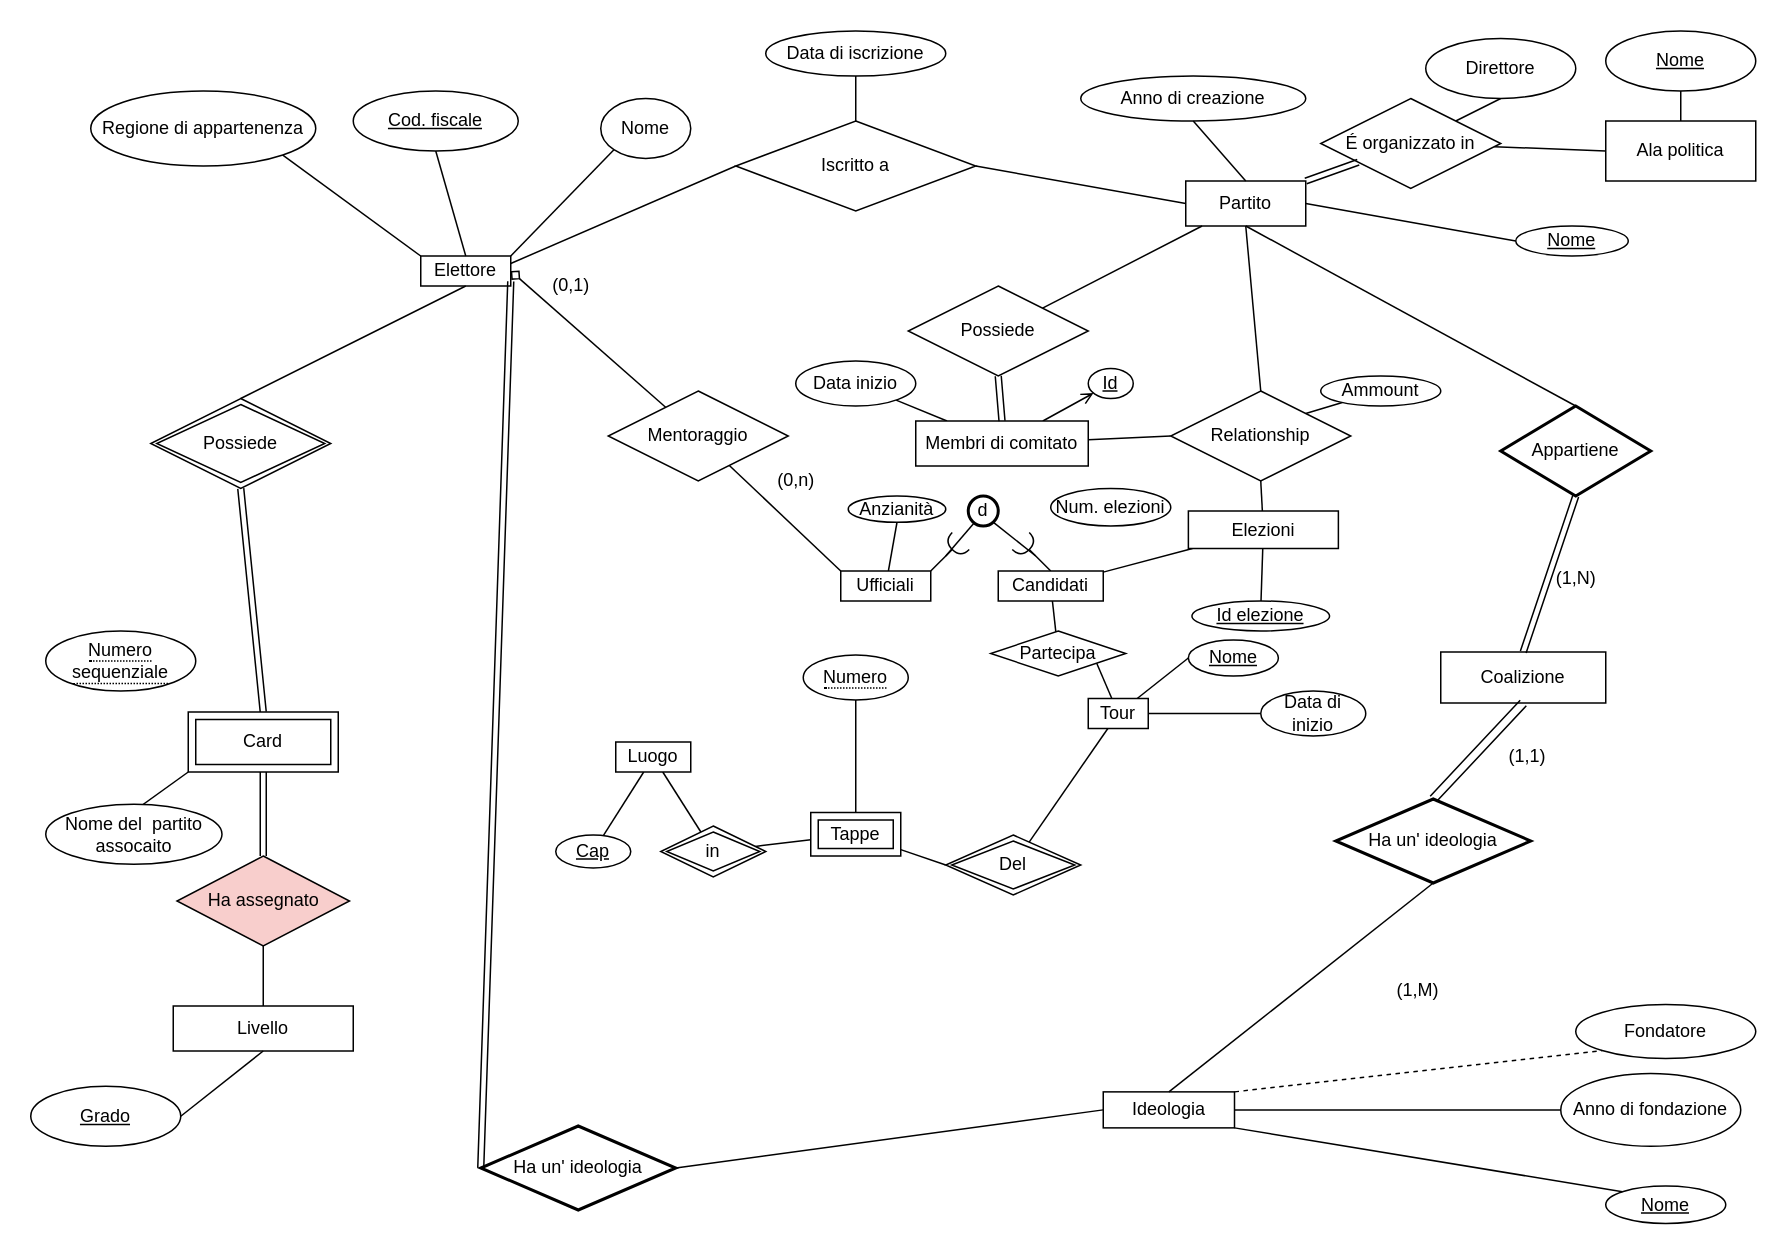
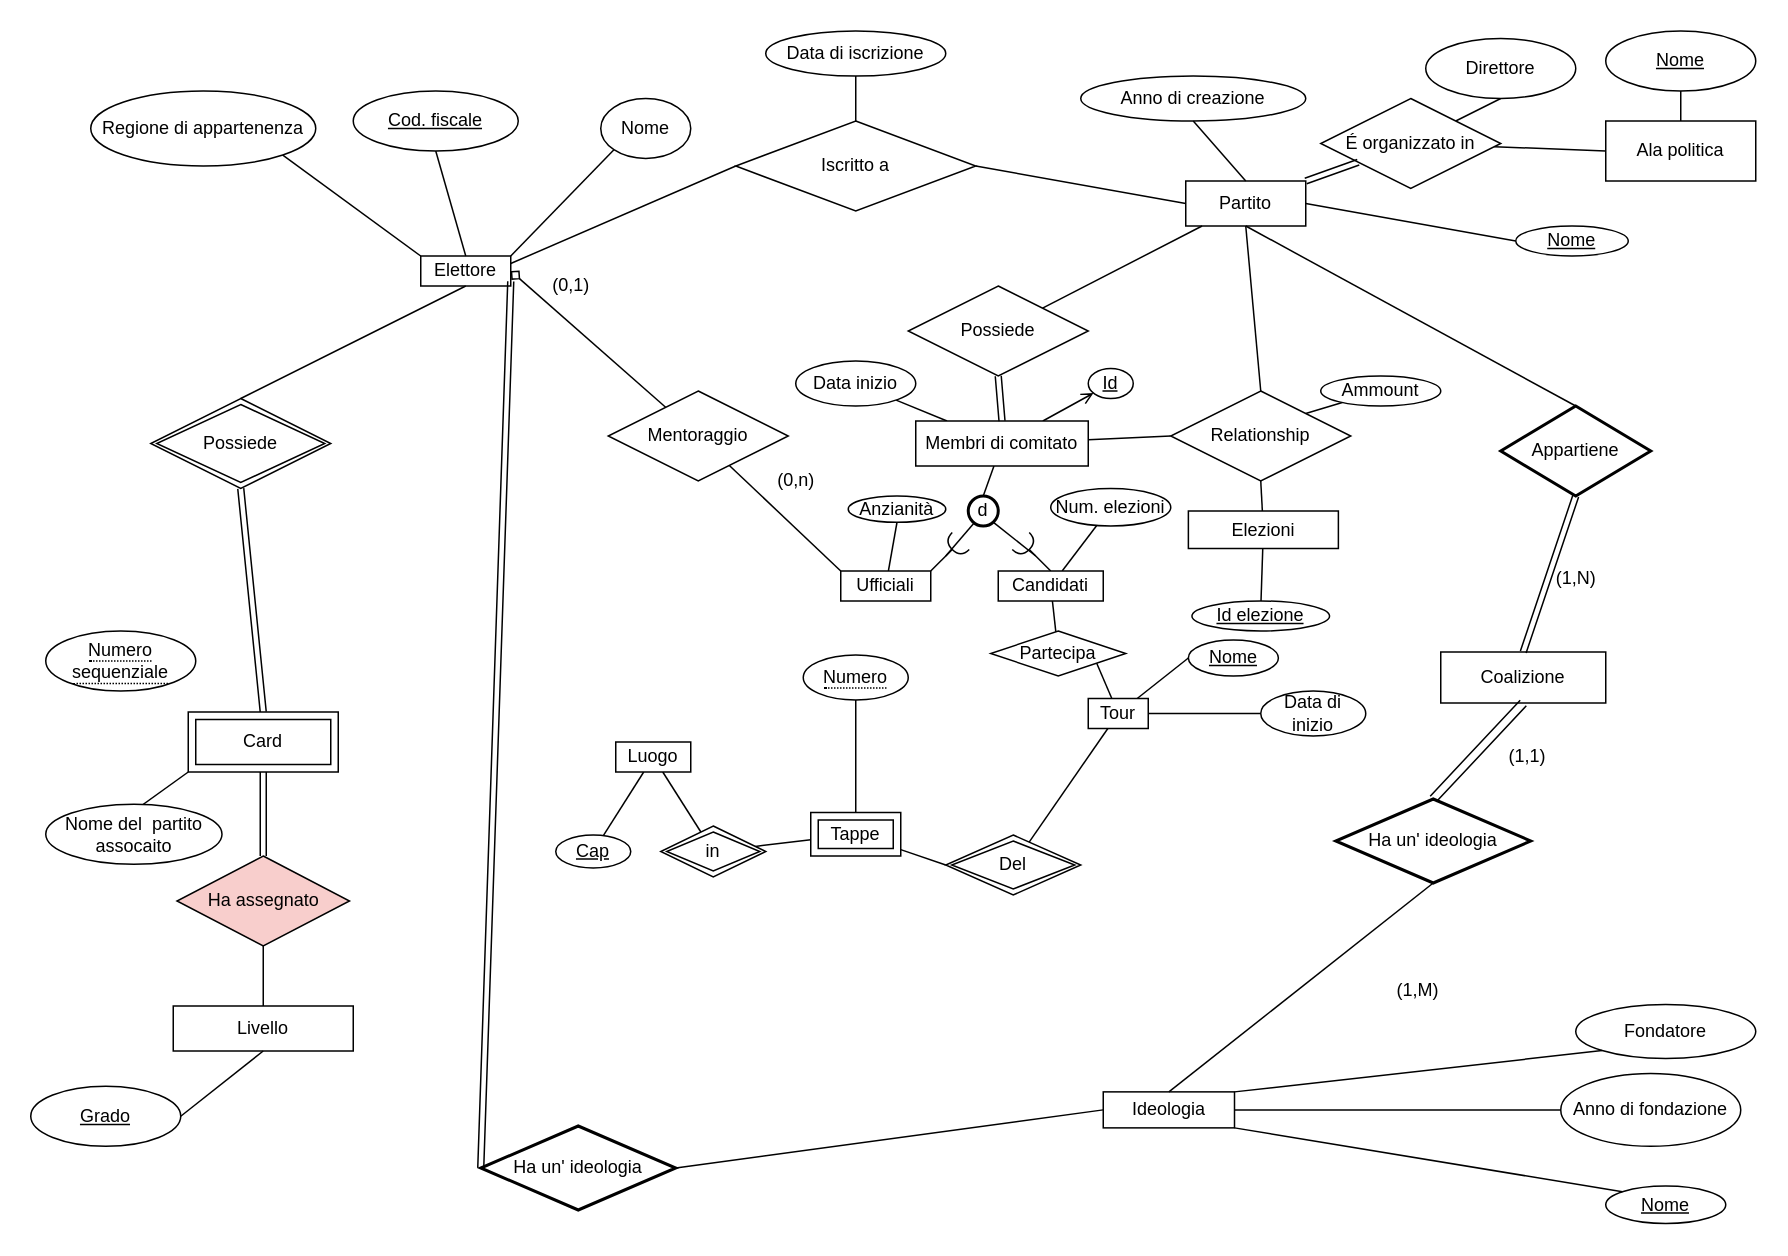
none -> (989, 480)
(1148, 560) -> (1079, 548)
(1419, 1071) -> (1419, 1071)
